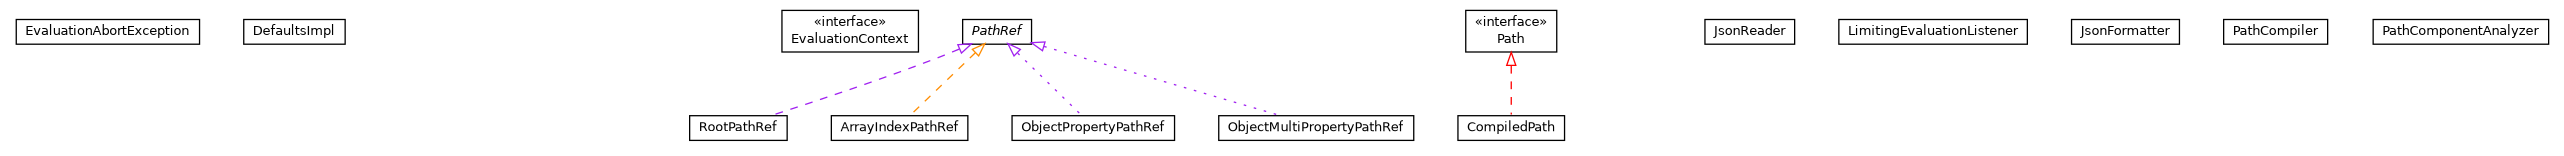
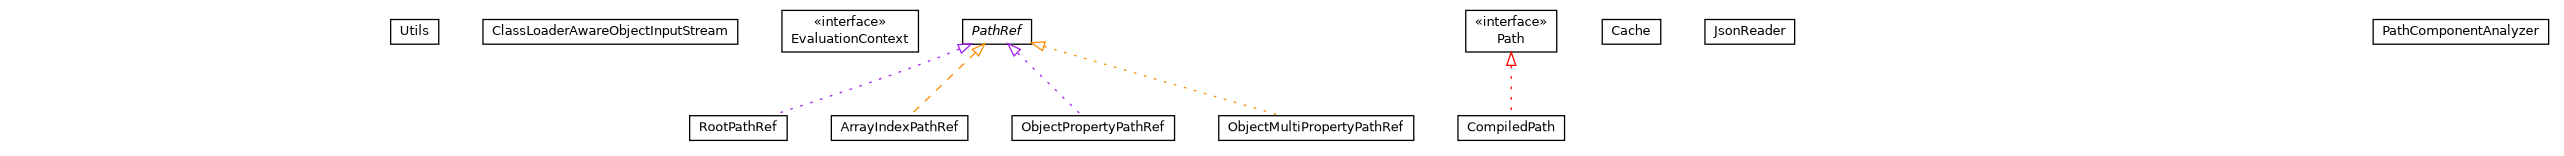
(107, 31) -> none
(294, 31) -> none
none -> (414, 31)
none -> (610, 31)
none -> (1631, 31)
(1932, 31) -> none
(2125, 31) -> none
(2276, 31) -> none
(1161, 81) -> (1161, 81)
(867, 84) -> (867, 84)
(1511, 90) -> (1511, 90)
